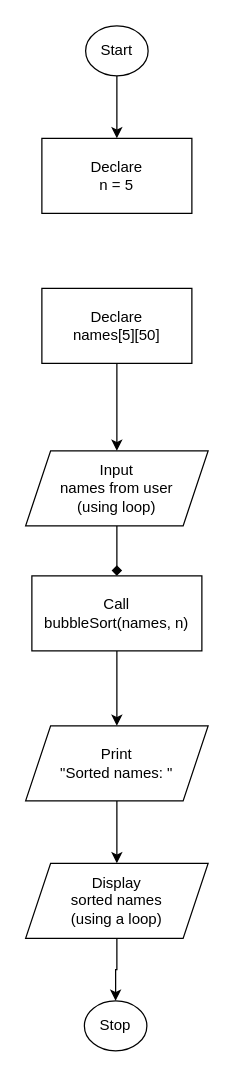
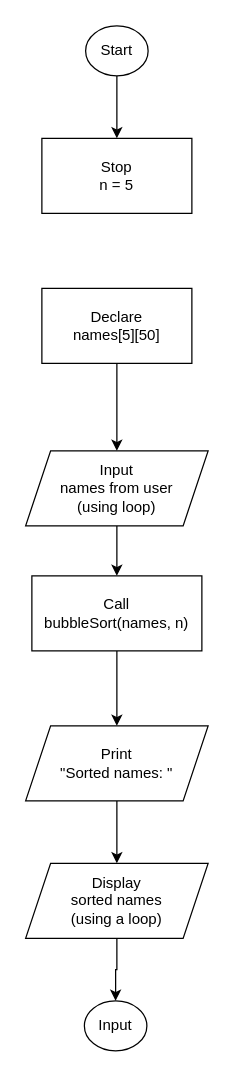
(117, 176) -> (117, 176)
(117, 565) -> (117, 566)
(116, 1026) -> (116, 1026)
